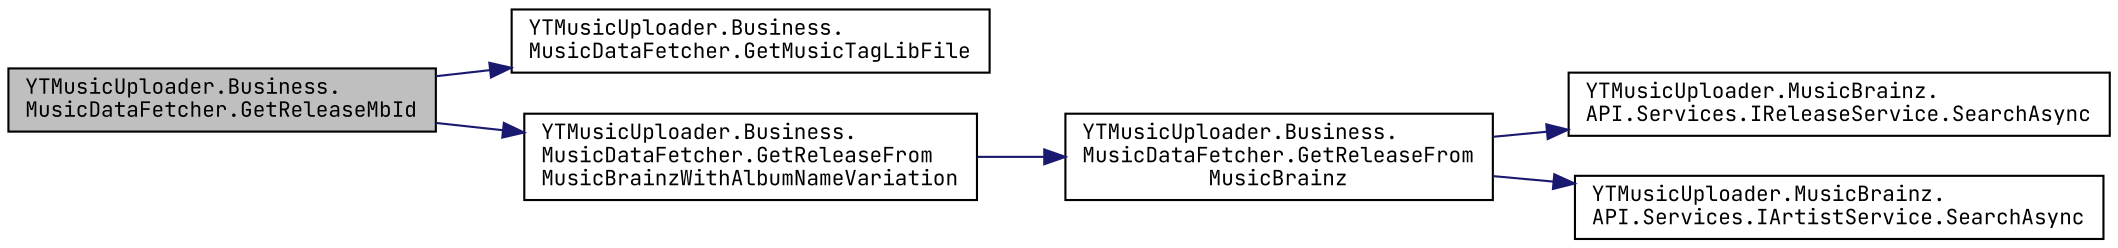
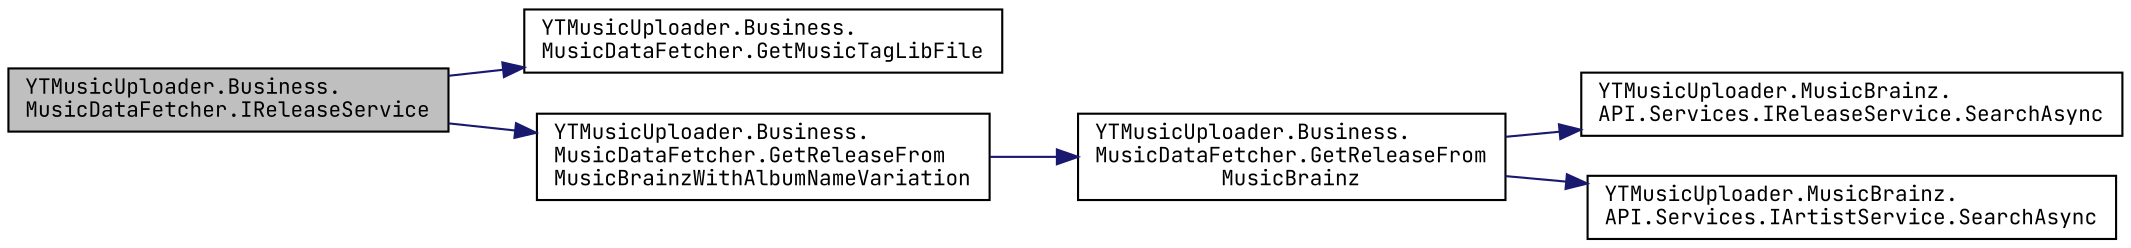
(222, 100) -> (228, 100)
